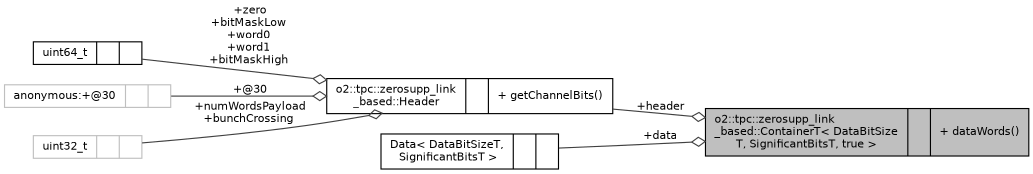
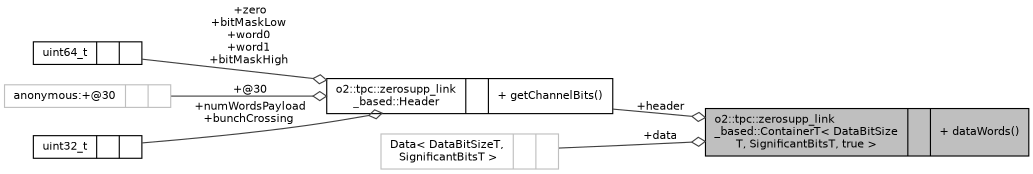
(88, 147) -> (88, 147)
(470, 151) -> (470, 151)
